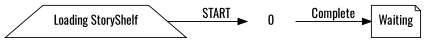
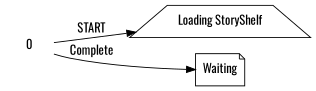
(203, 21) -> (90, 38)
